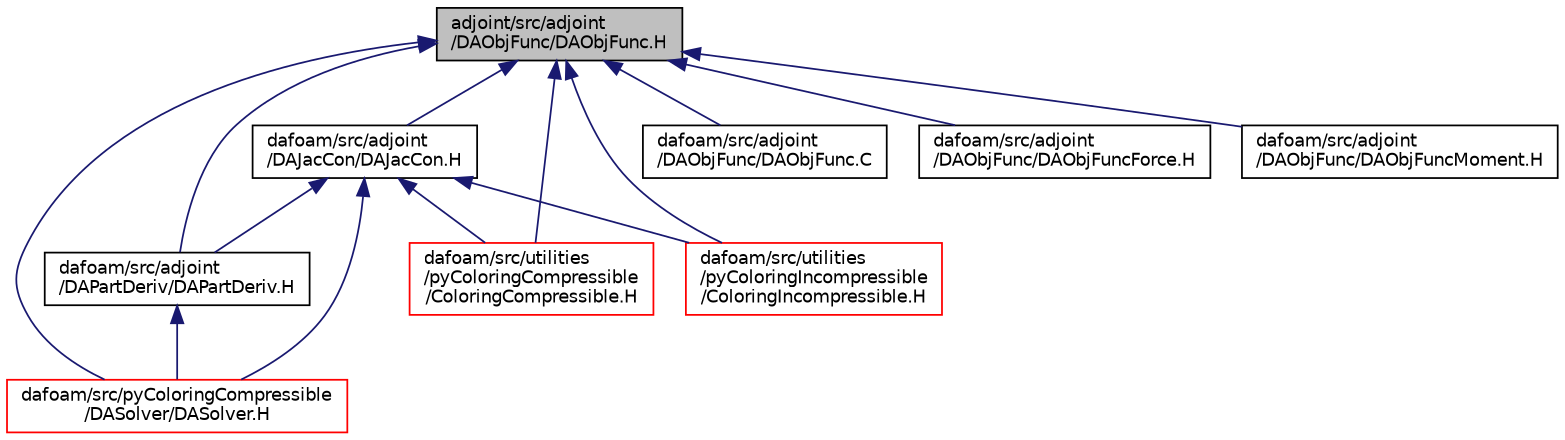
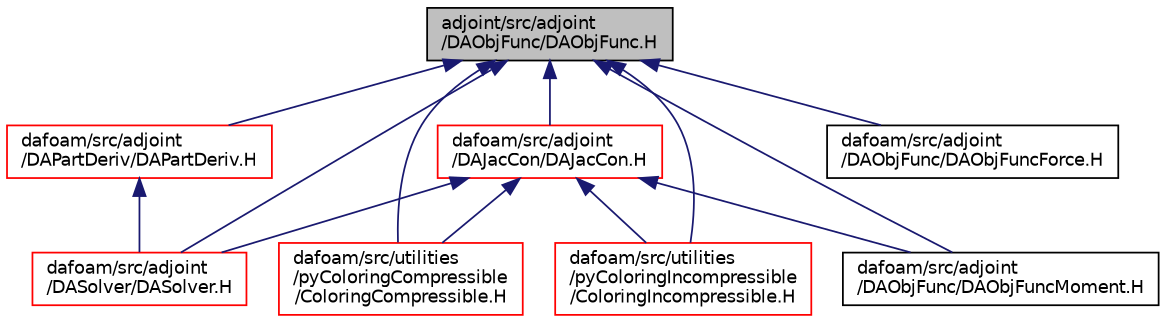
(365, 152) -> (550, 152)
(765, 152) -> none
(263, 220) -> (784, 218)
(177, 279) -> (139, 152)
(177, 406) -> (139, 279)
